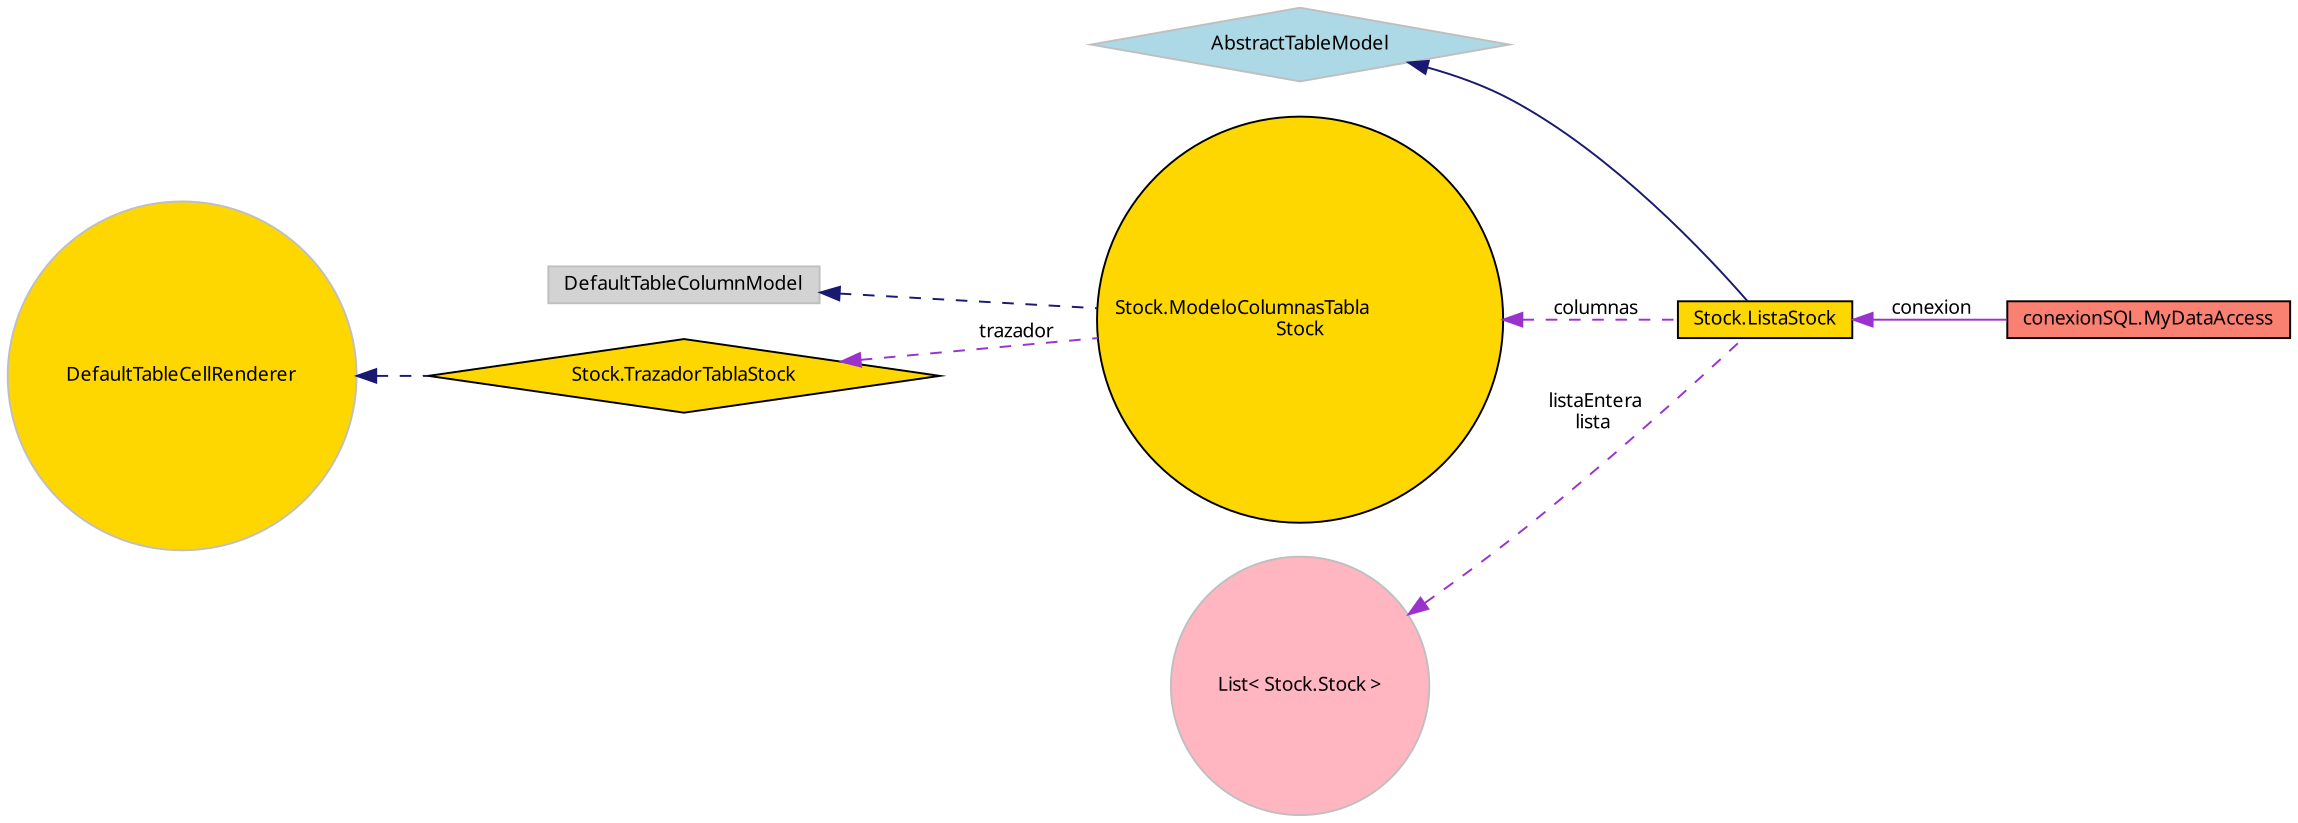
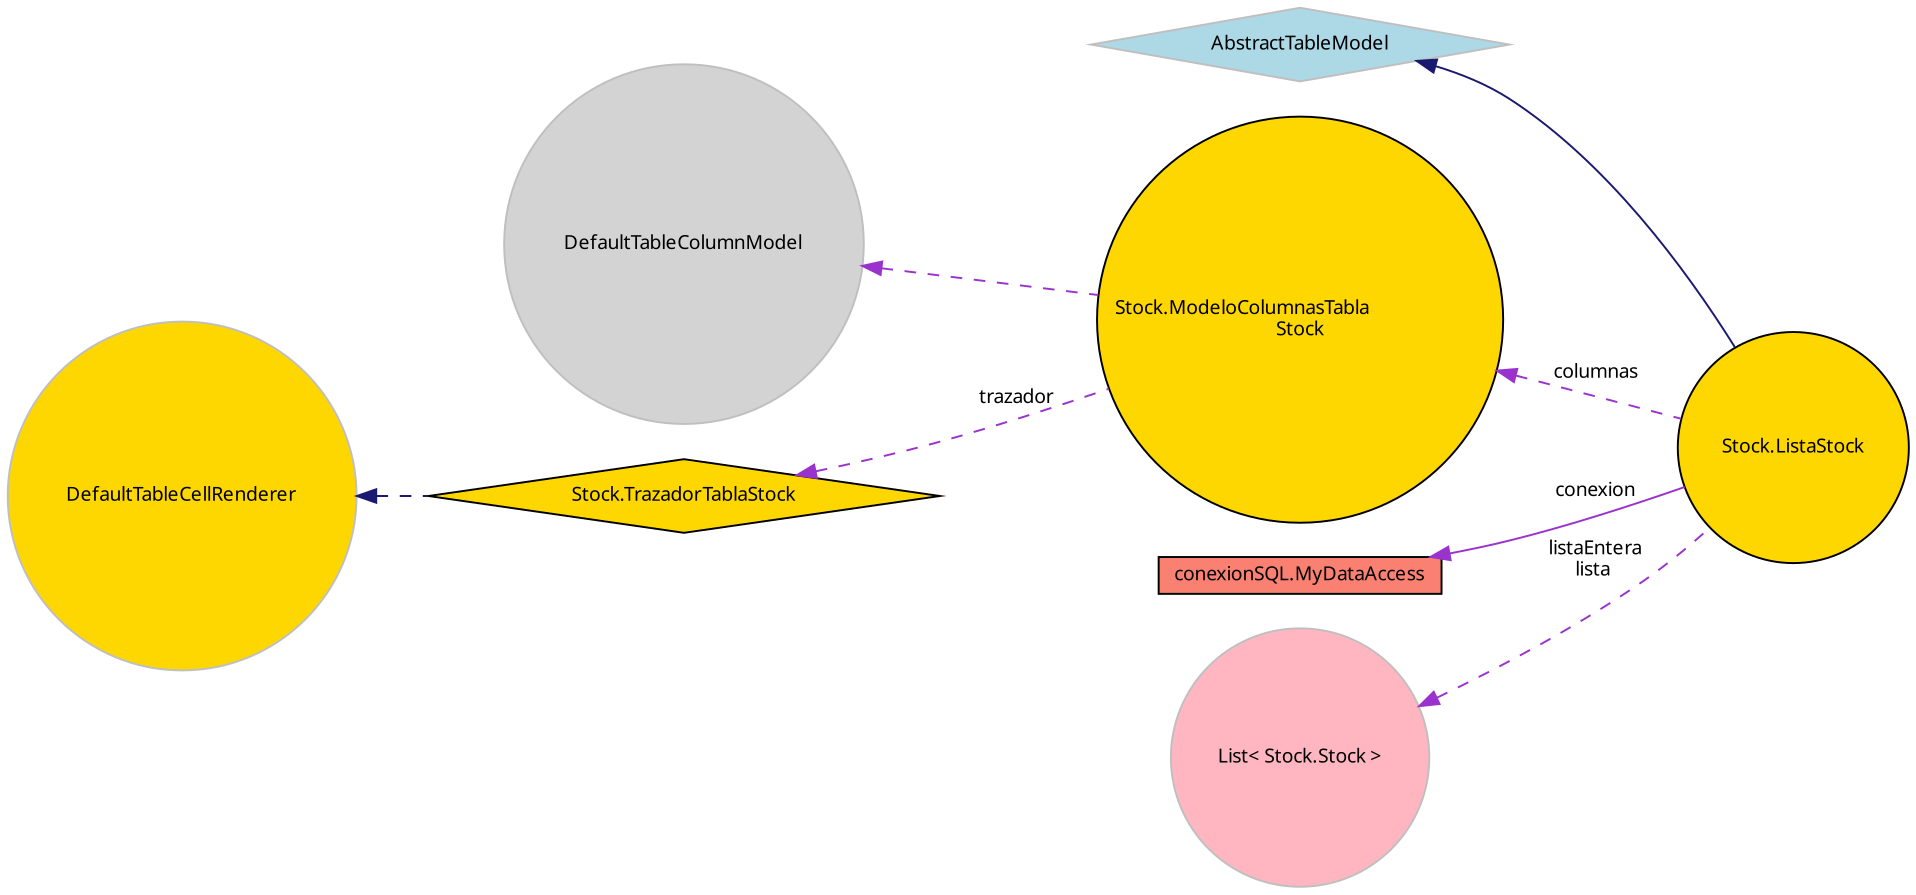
(684, 285) -> (684, 244)
(968, 301) -> (990, 282)
(1765, 320) -> (1793, 448)
(1940, 320) -> (1568, 524)
